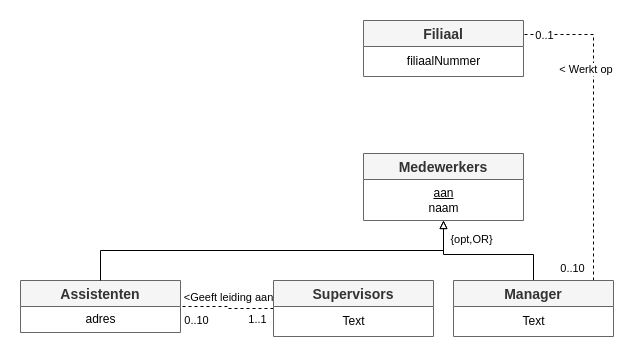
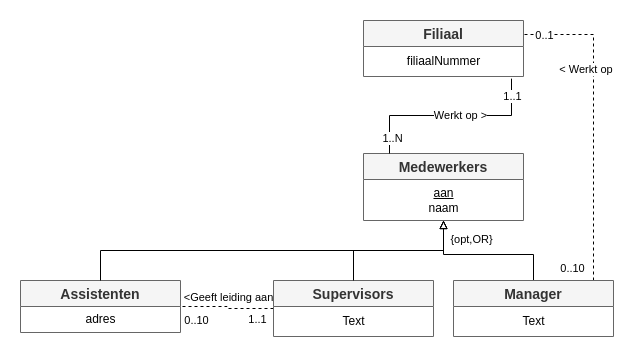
none -> (450, 116)
none -> (354, 267)
